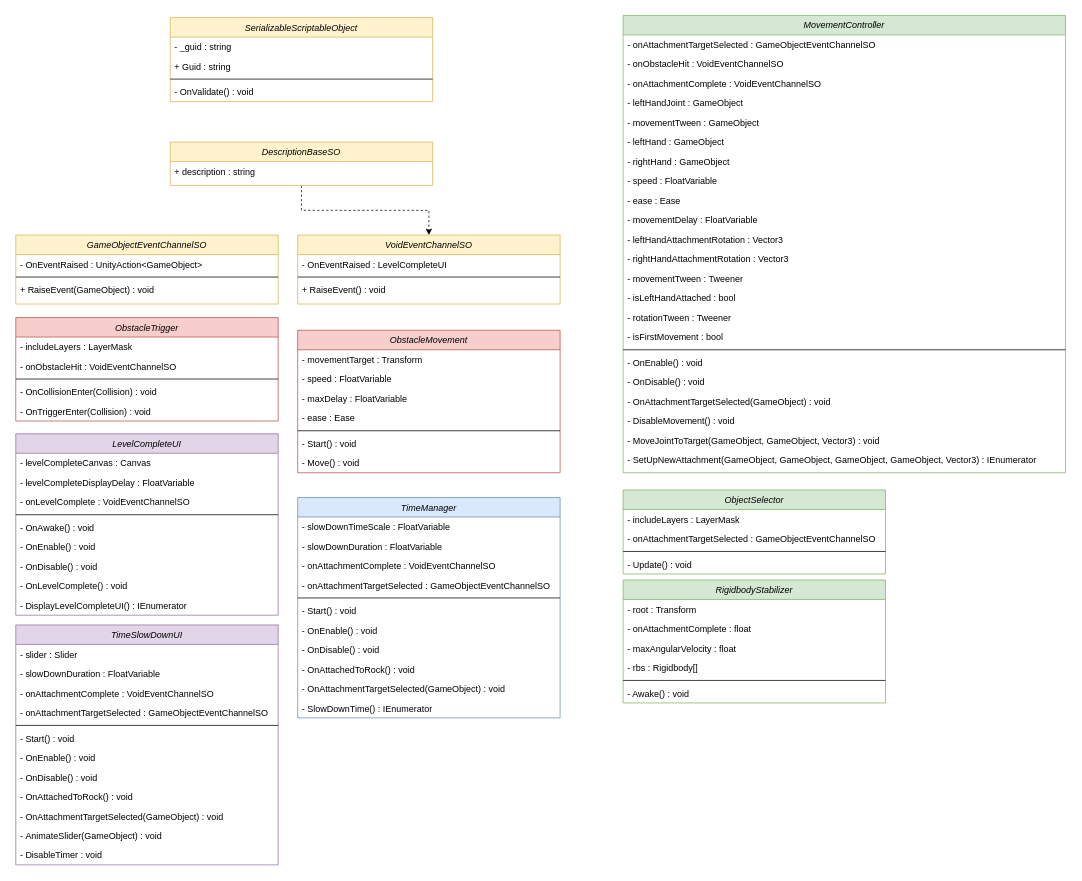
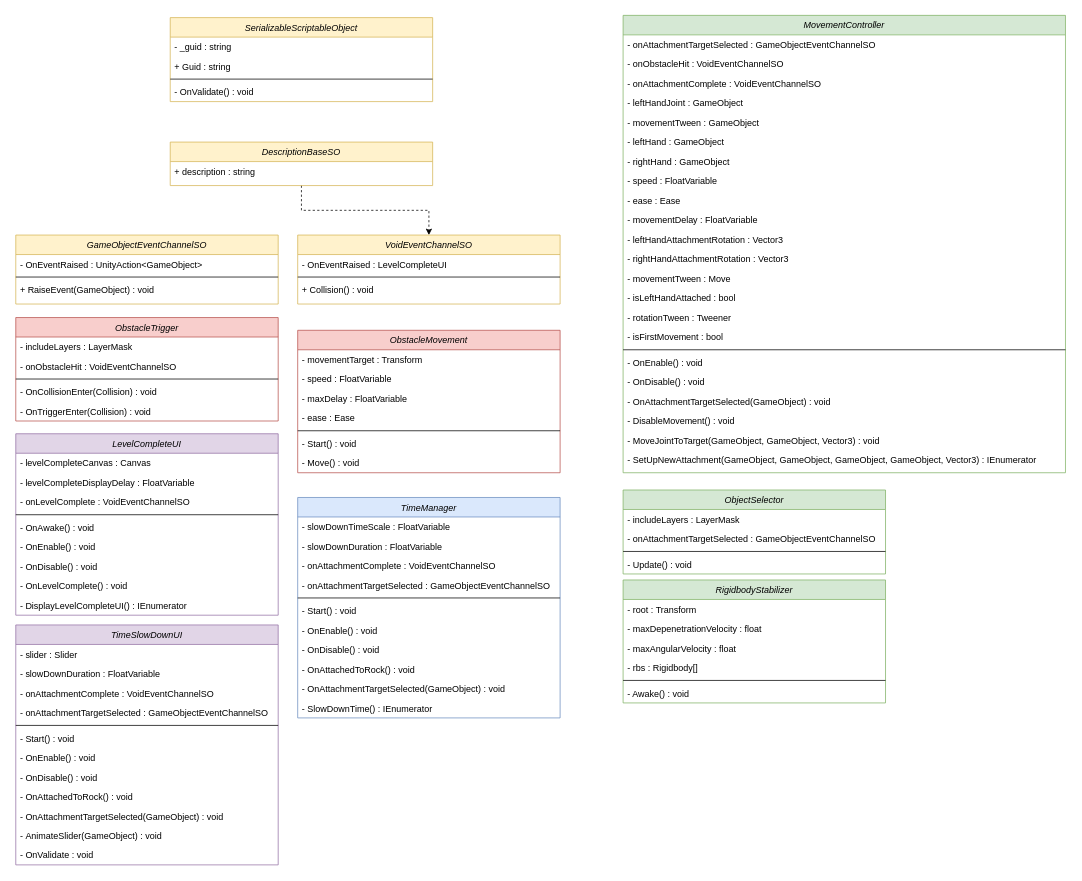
(689, 279) -> (681, 279)
(349, 290) -> (343, 290)
(699, 629) -> (707, 629)
(63, 856) -> (59, 856)
